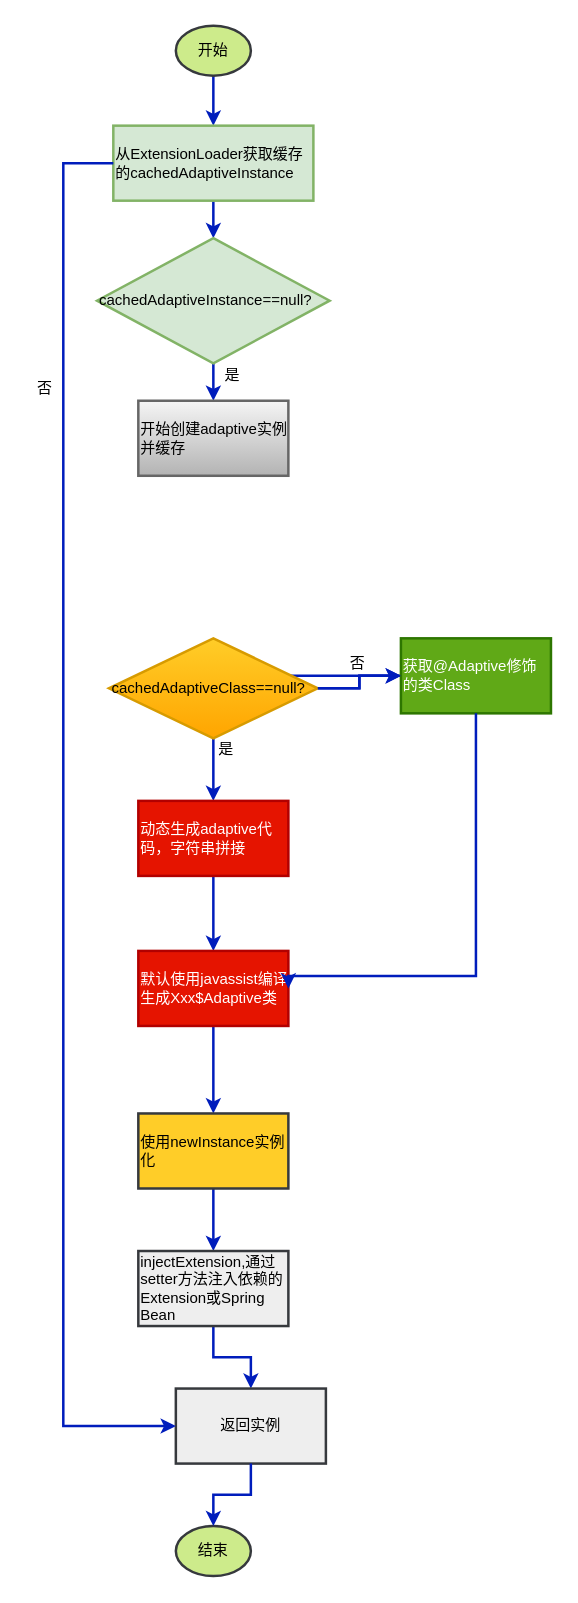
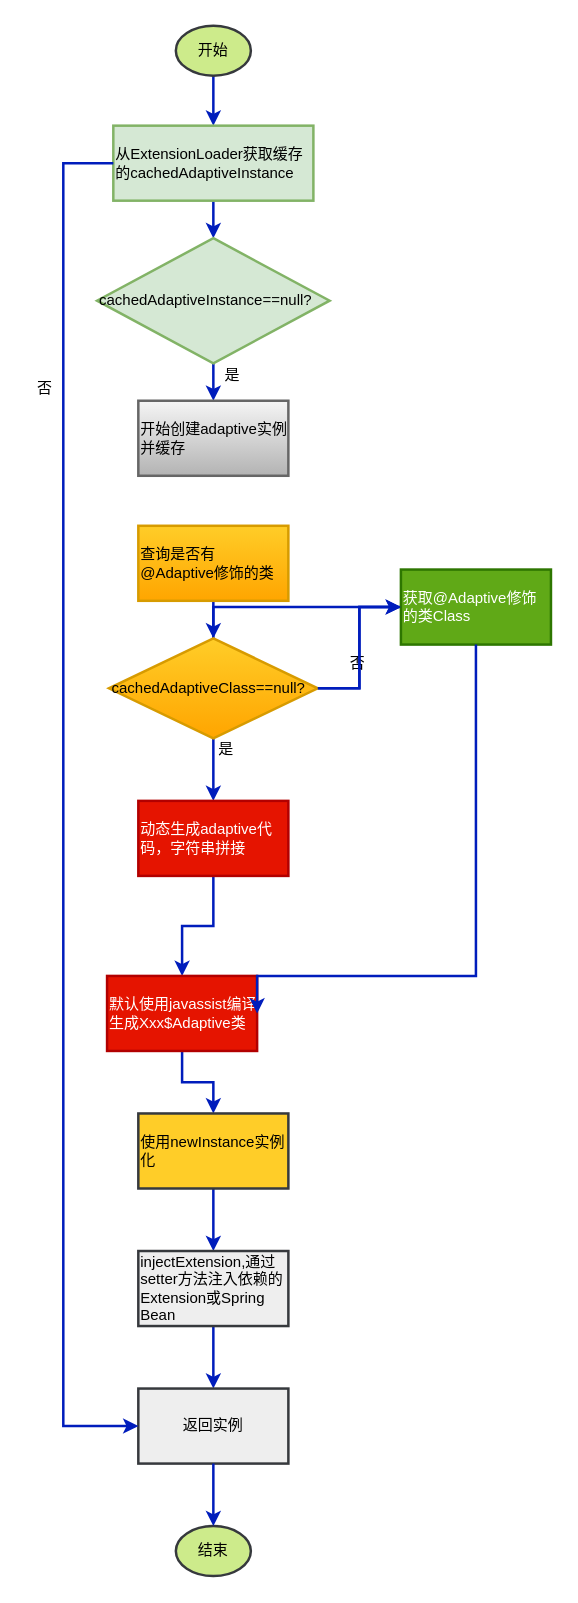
none -> (213, 563)
none -> (213, 602)
(476, 676) -> (476, 607)
(213, 988) -> (182, 1013)
(251, 1426) -> (213, 1426)
